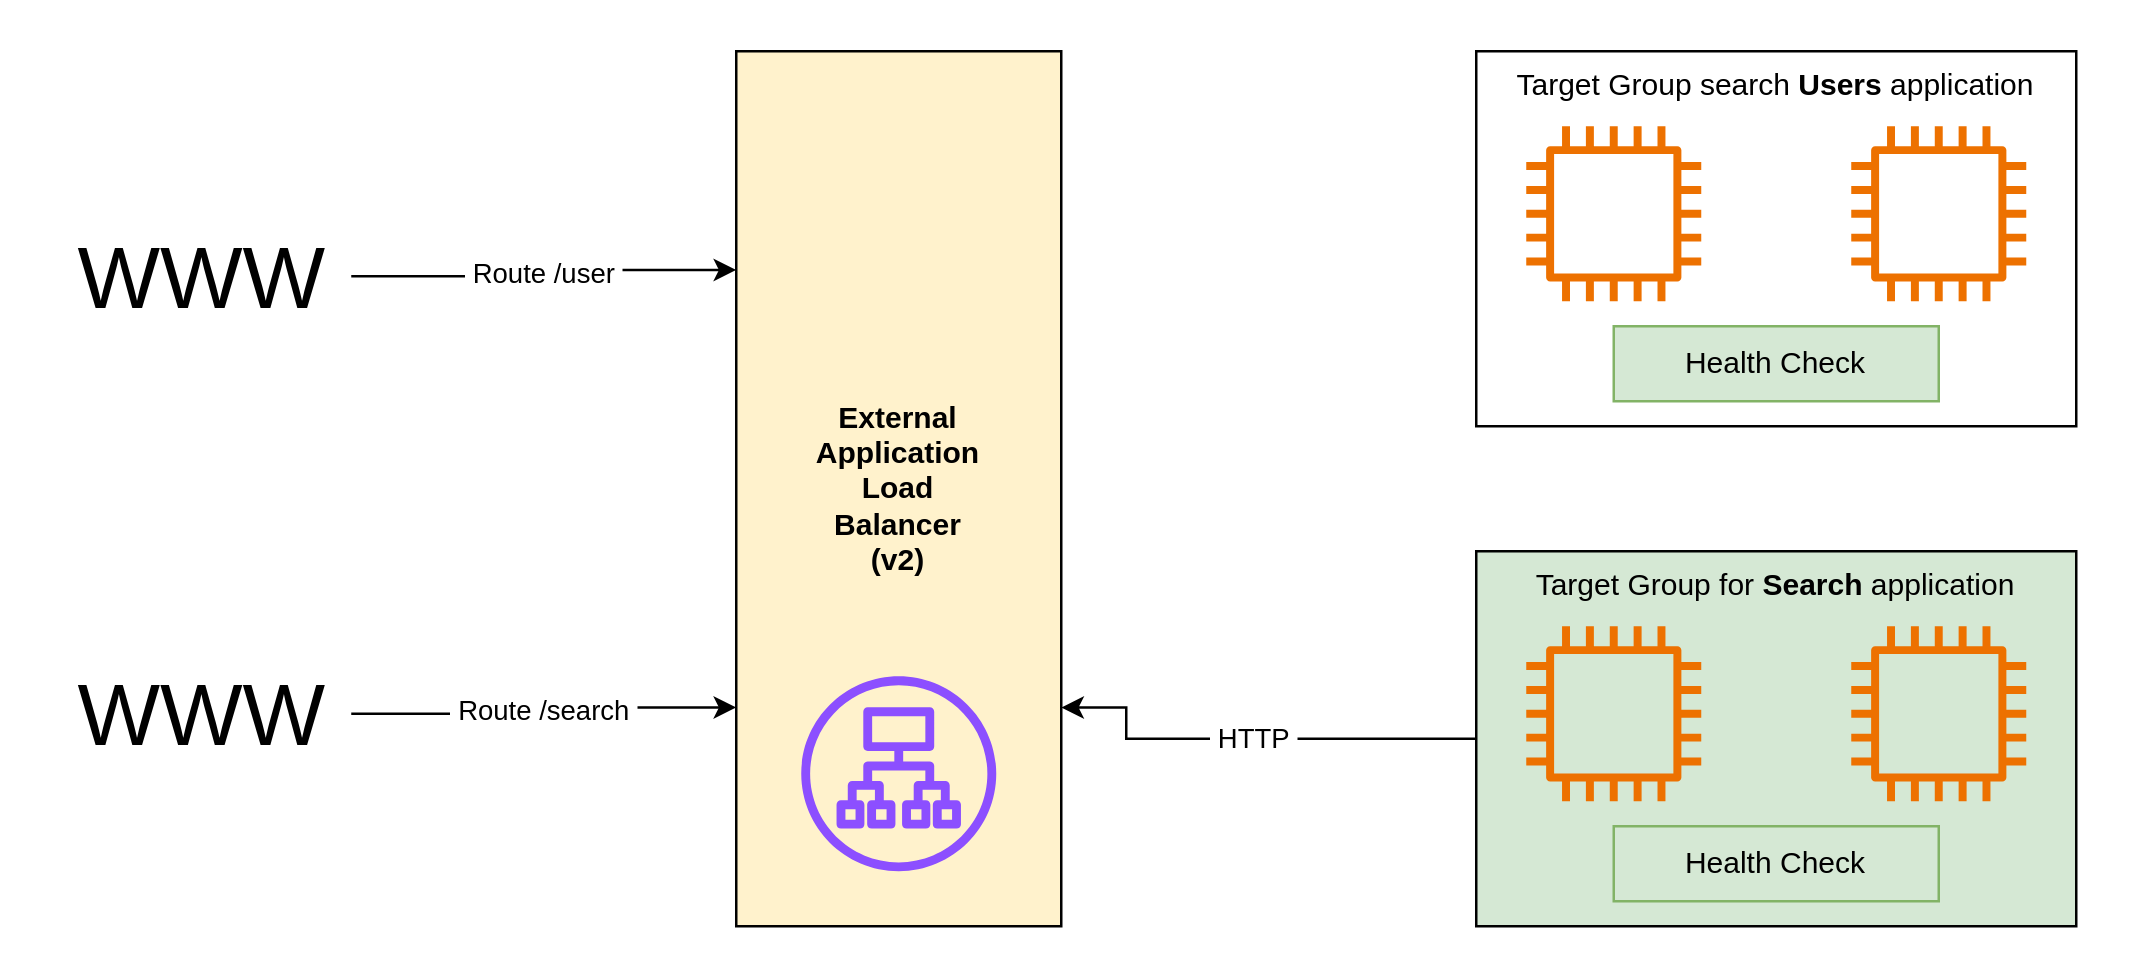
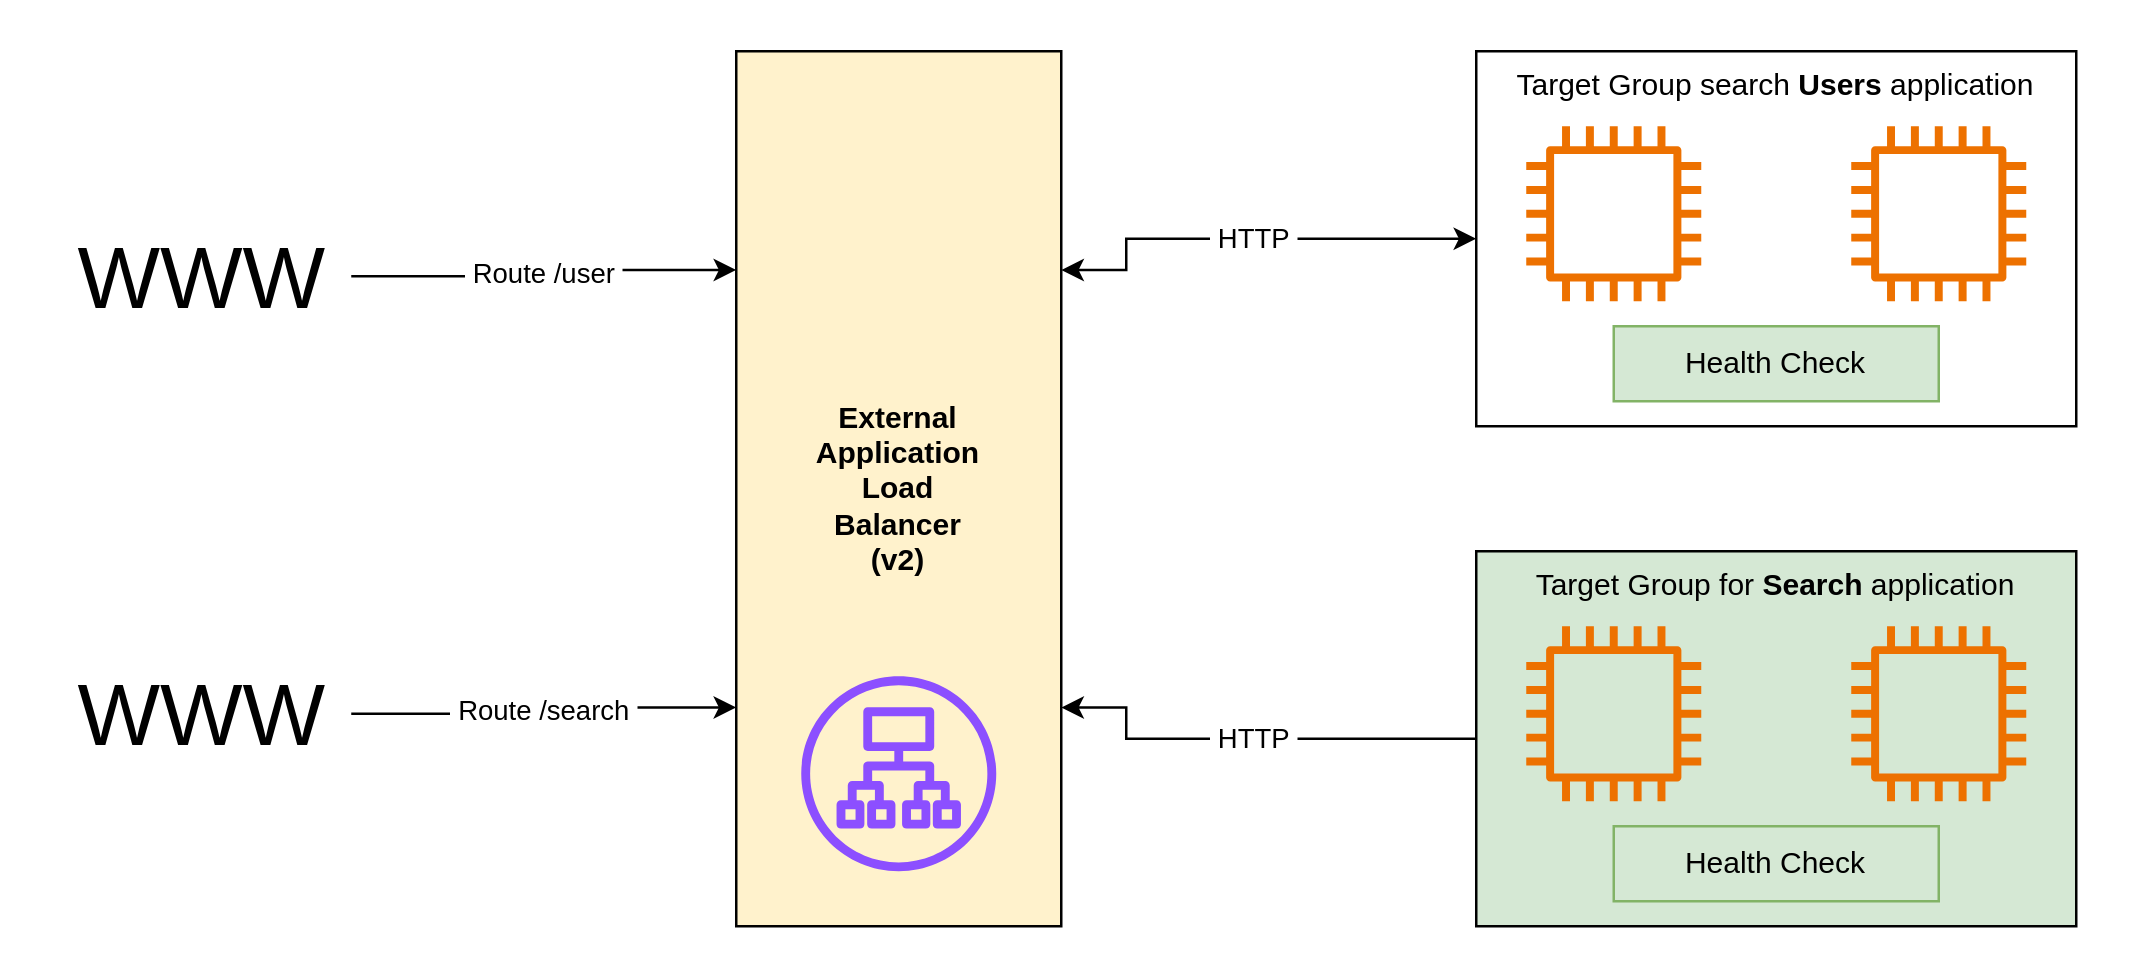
none -> (1147, 239)
